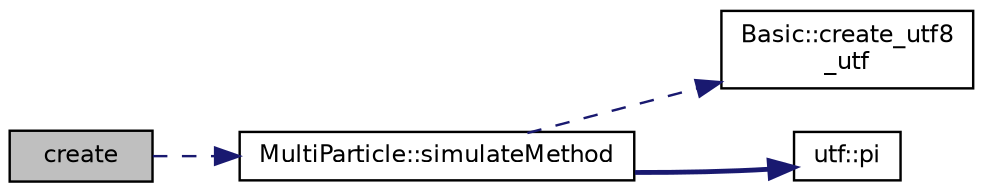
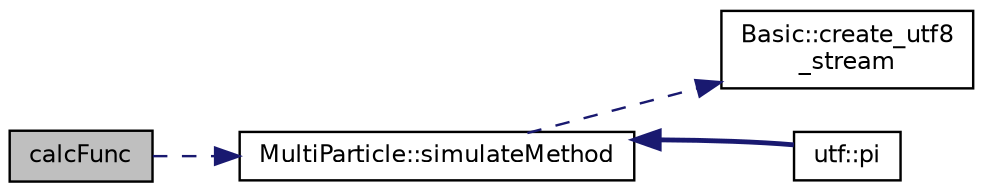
(847, 50) -> (847, 50)
(81, 156) -> (81, 156)
(702, 172) -> (727, 141)
